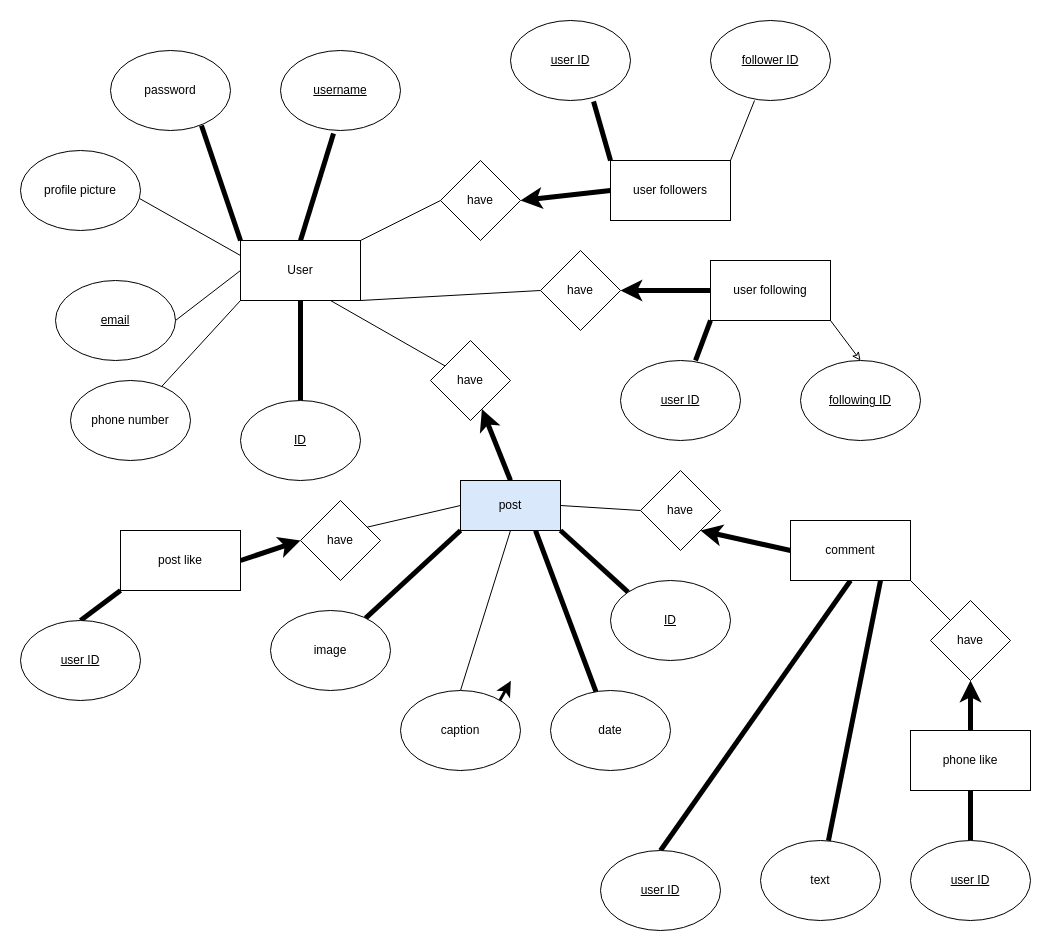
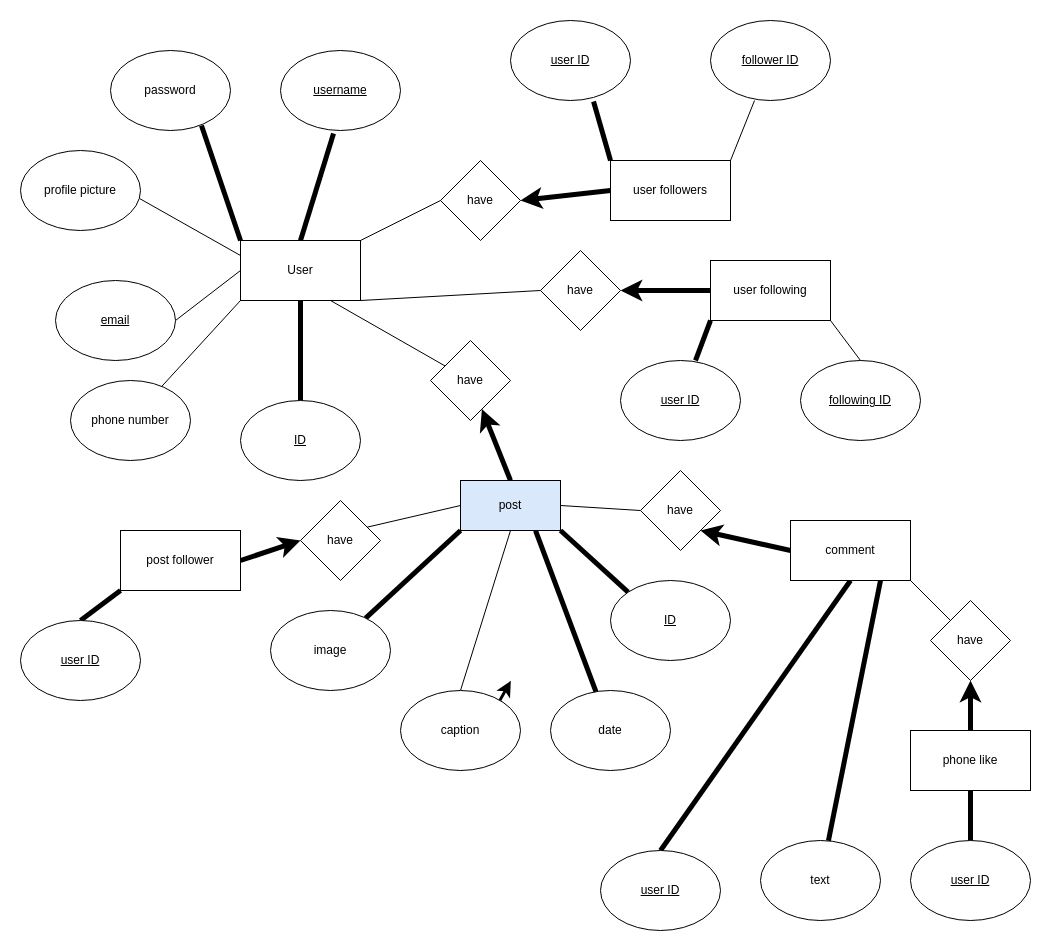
(855, 354) -> (857, 356)
(181, 561) -> (181, 561)
